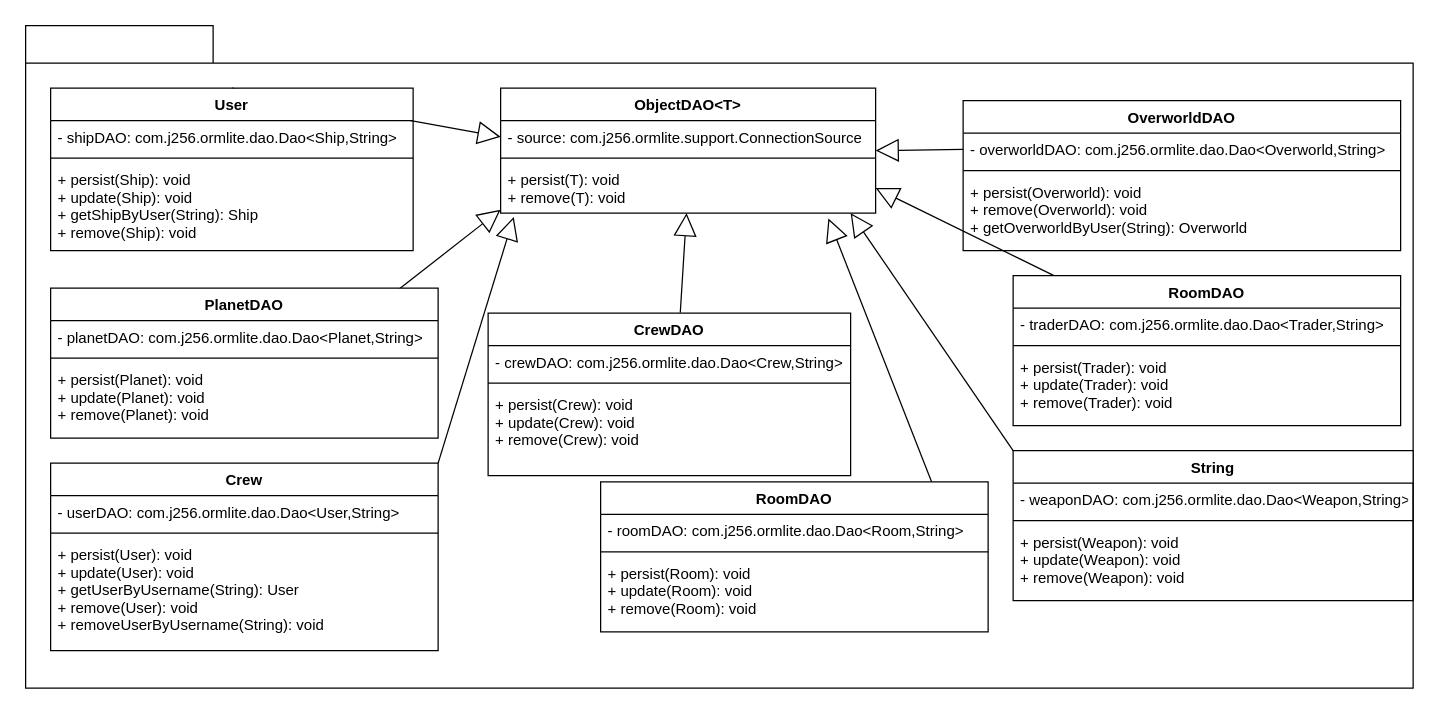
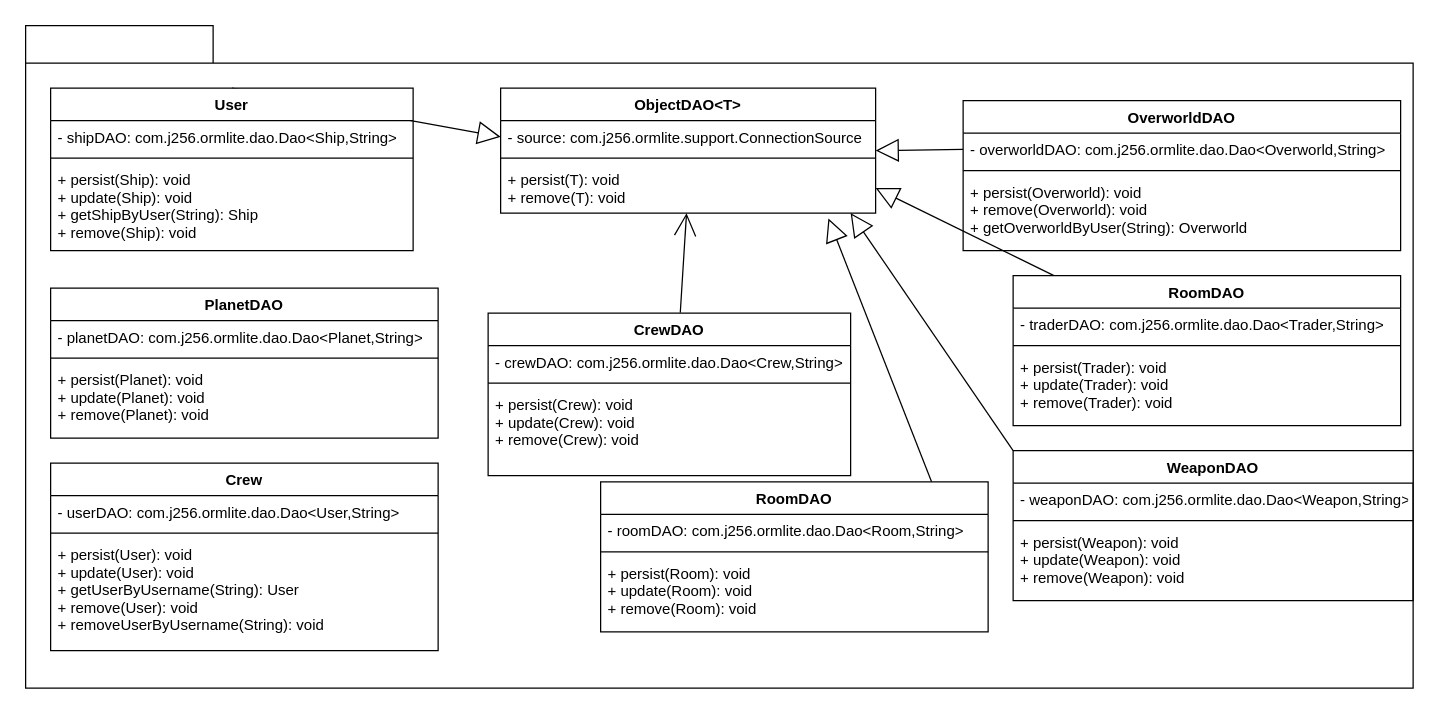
(685, 237) -> (686, 227)
(442, 256) -> none
(473, 351) -> none
(1213, 468) -> (1213, 468)
